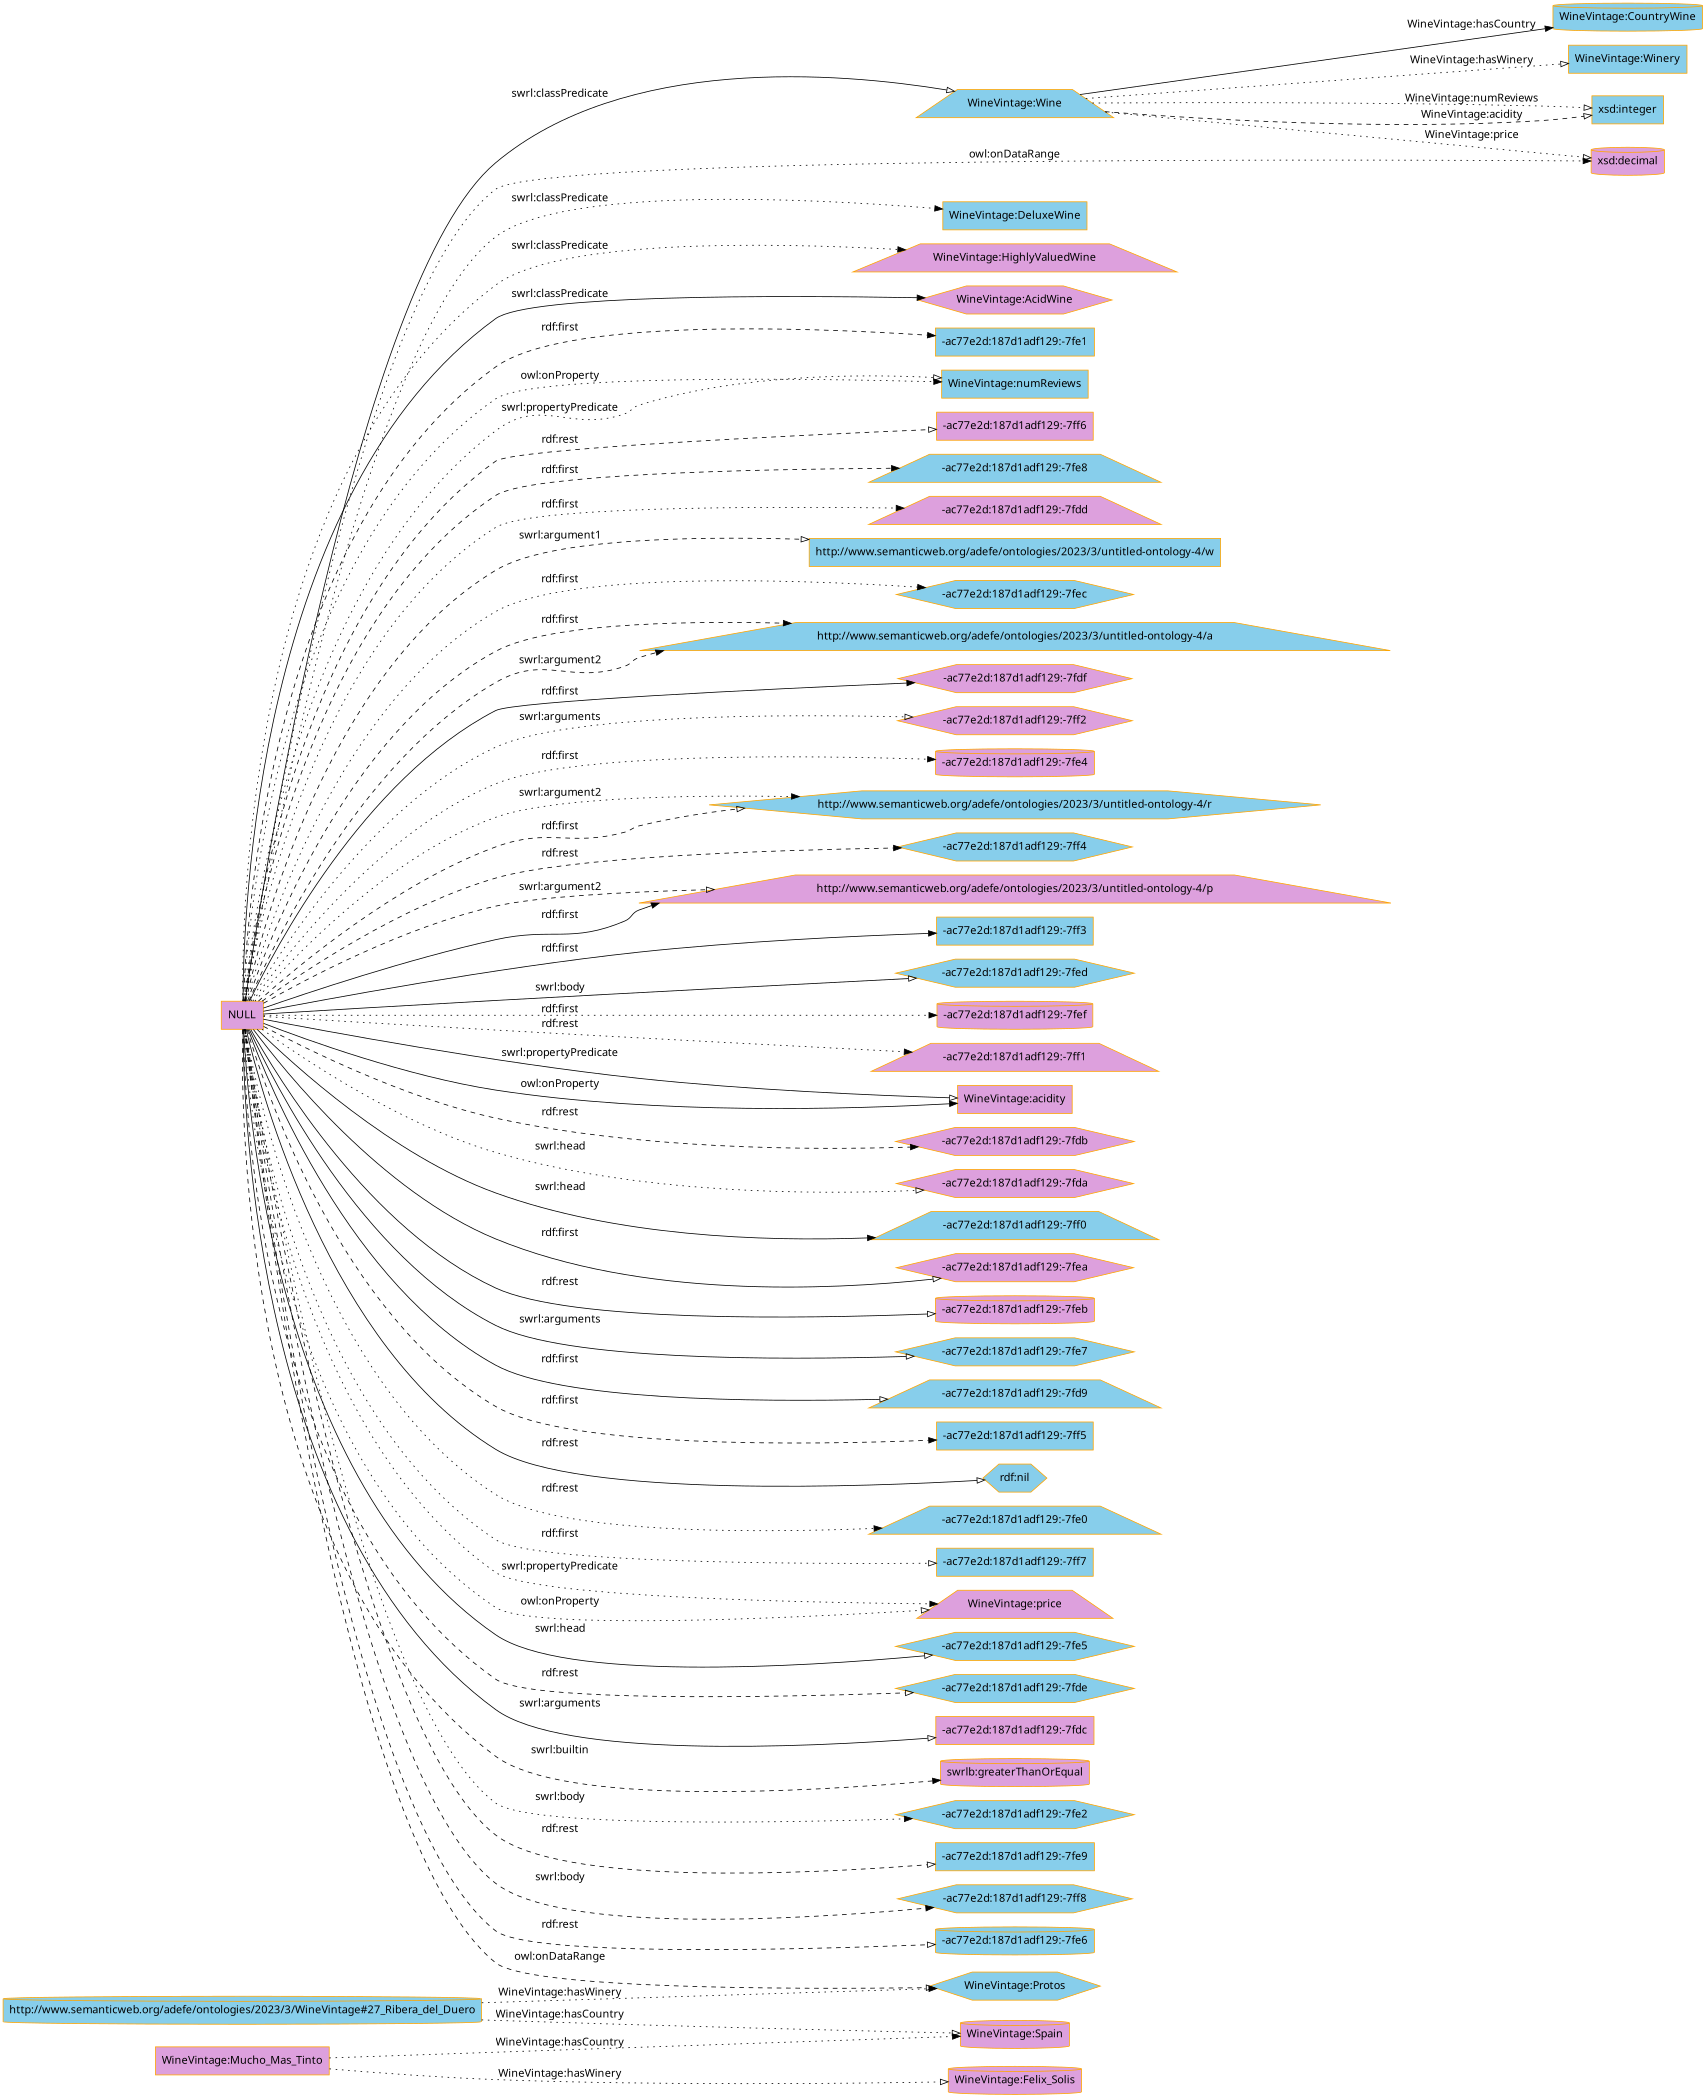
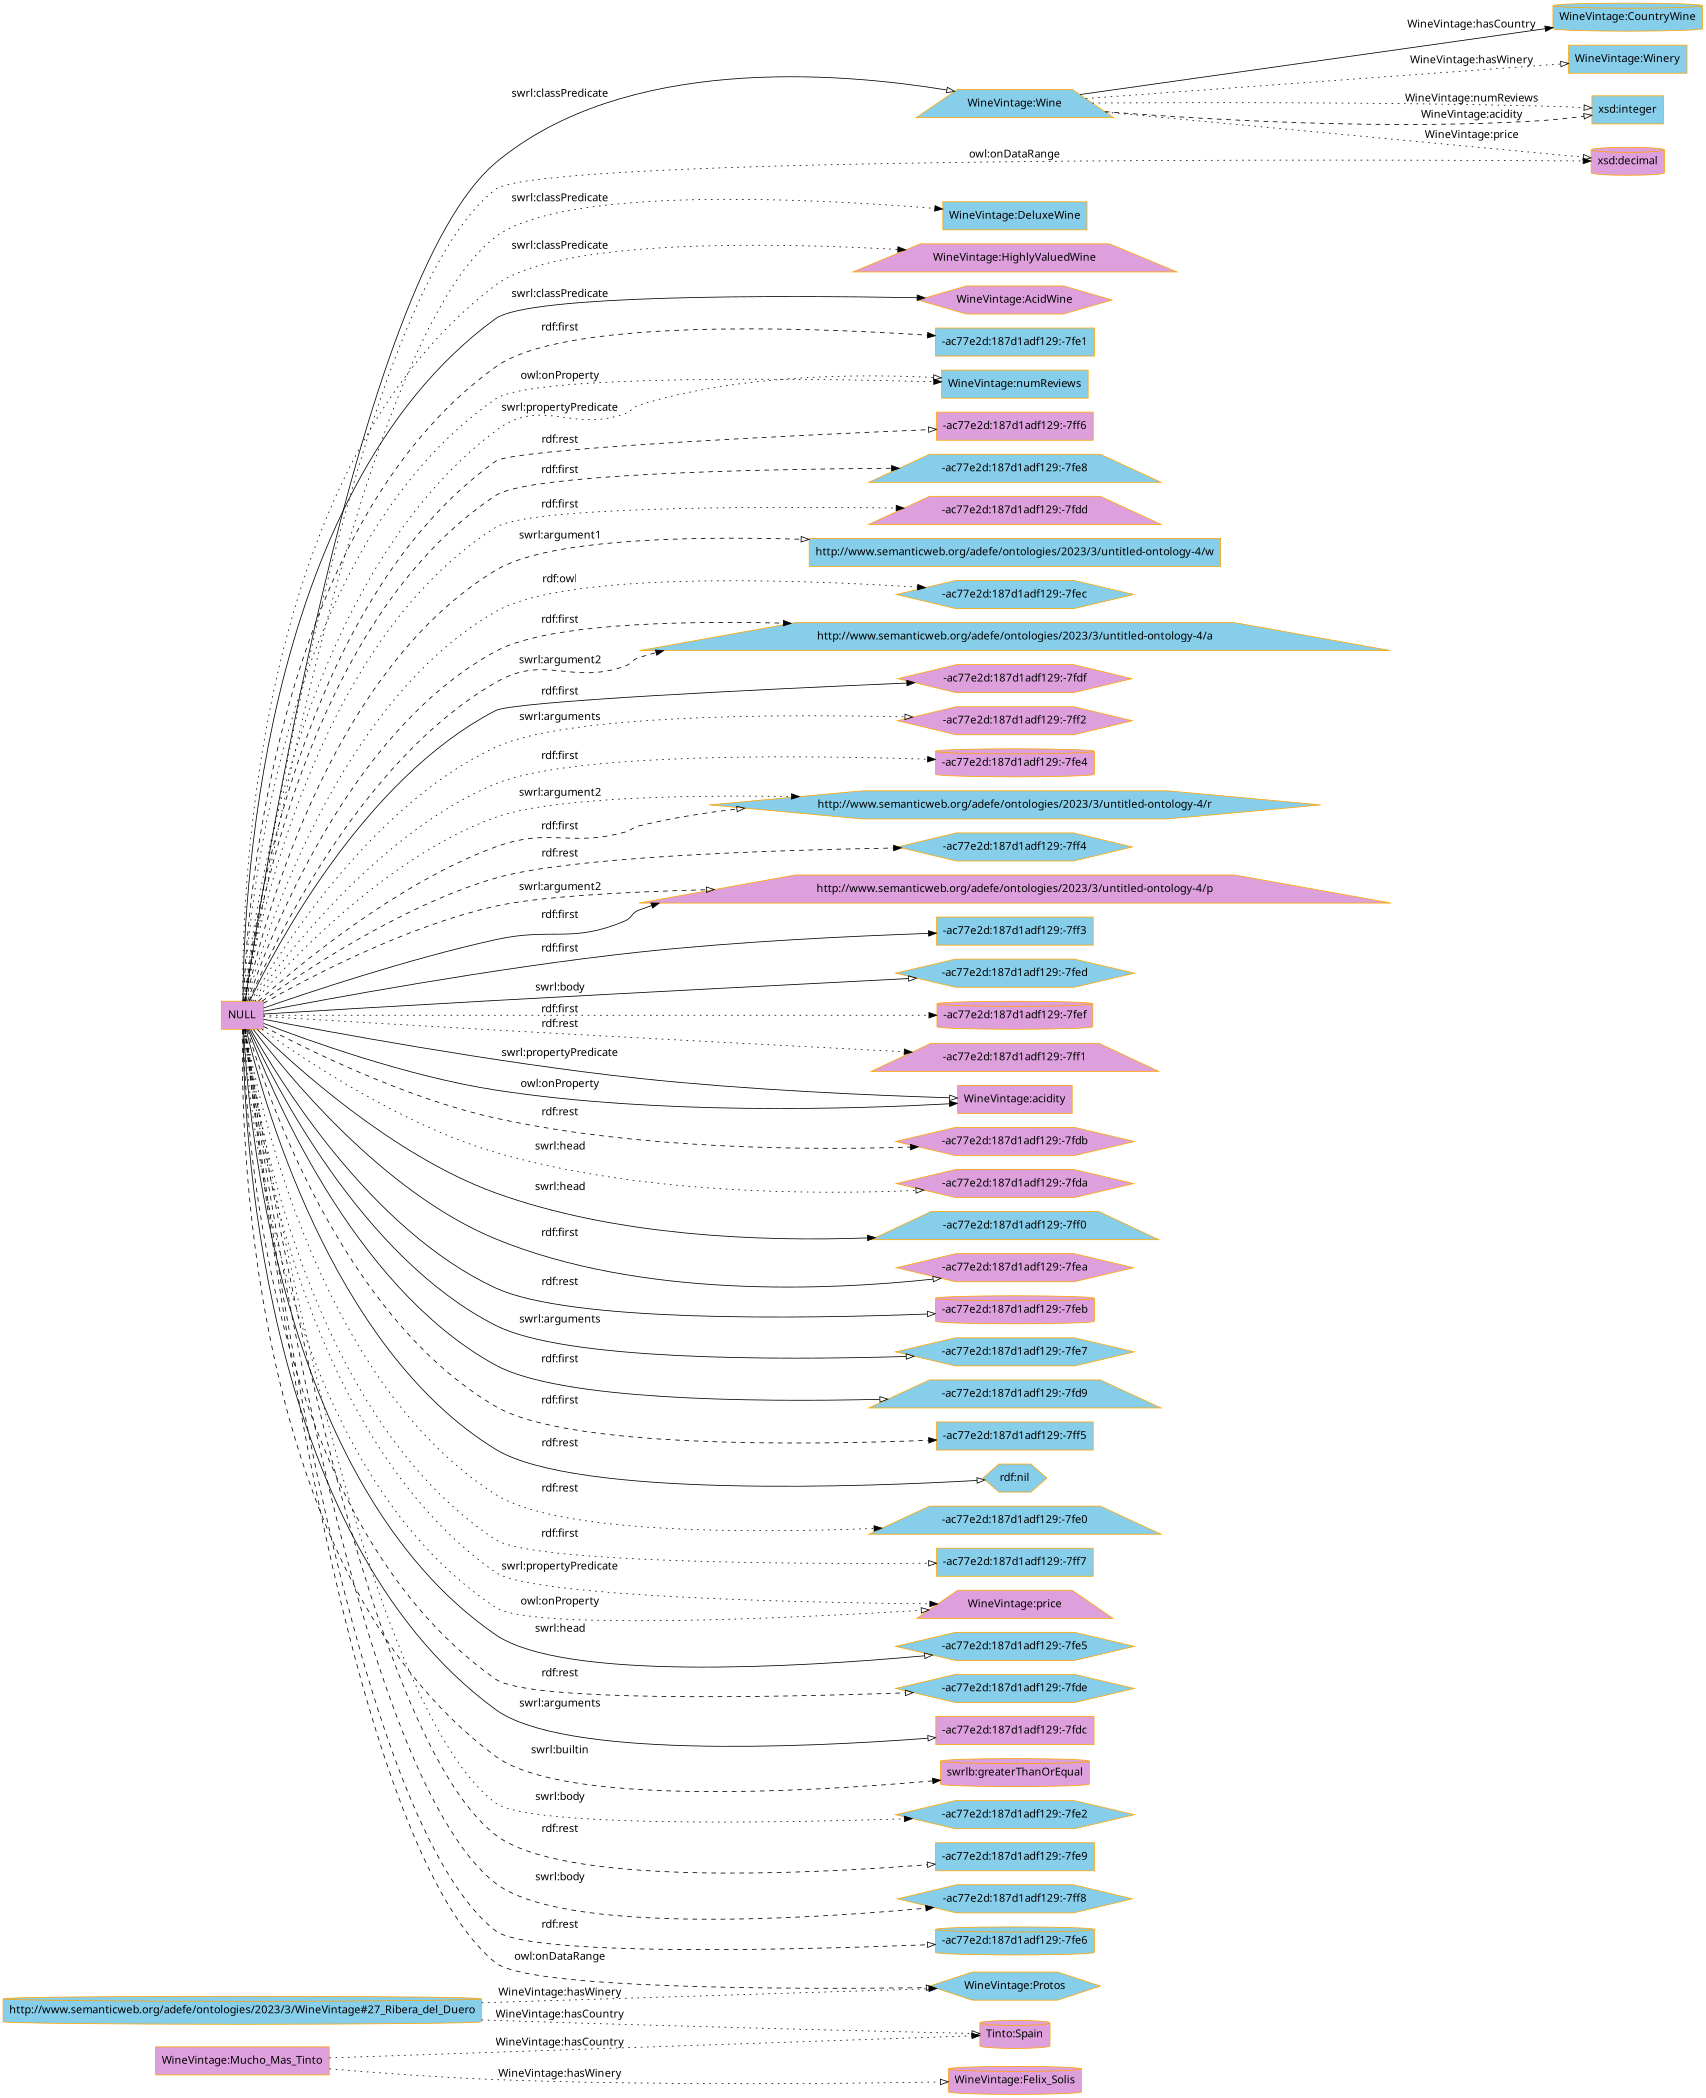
(560, 579) -> (560, 579)
(1015, 2034) -> (1015, 2034)
